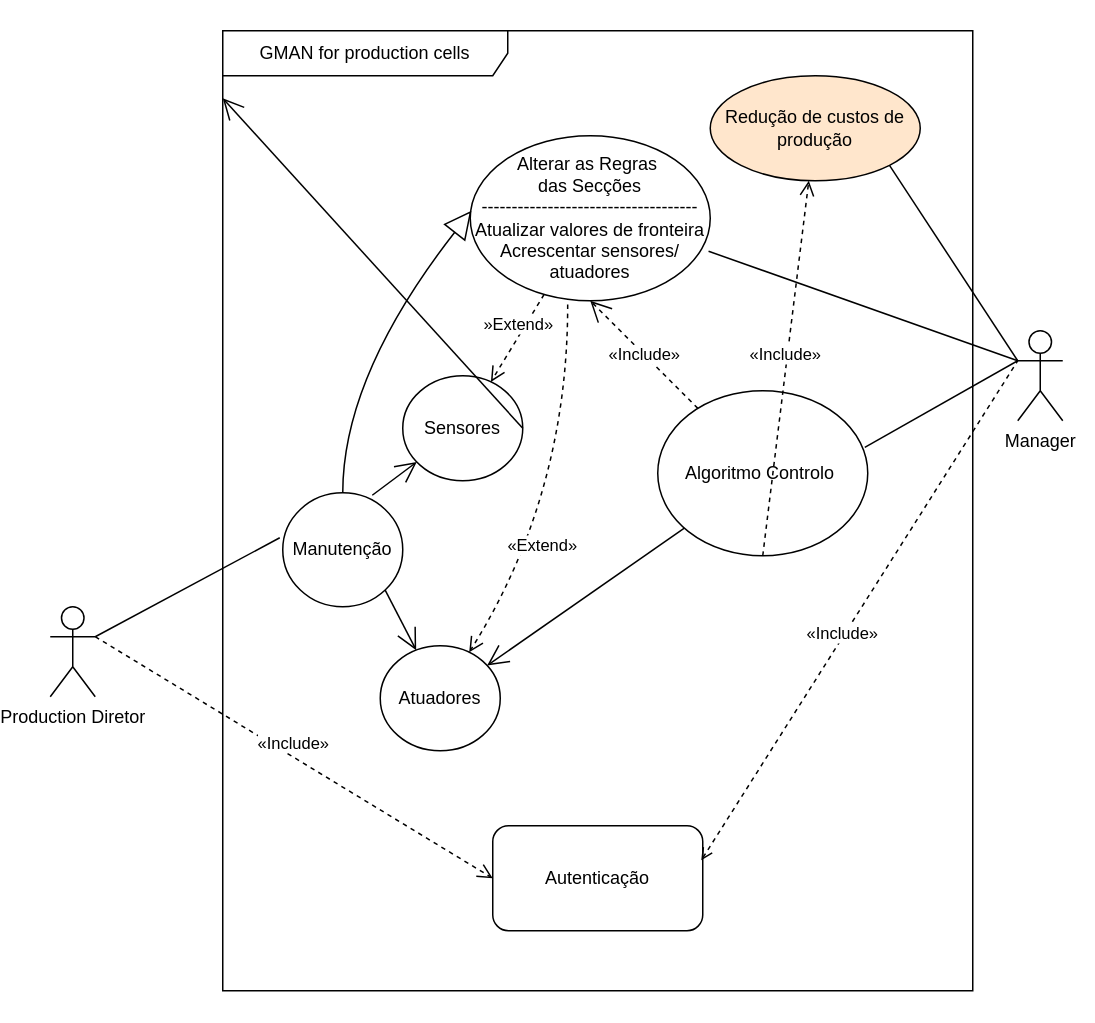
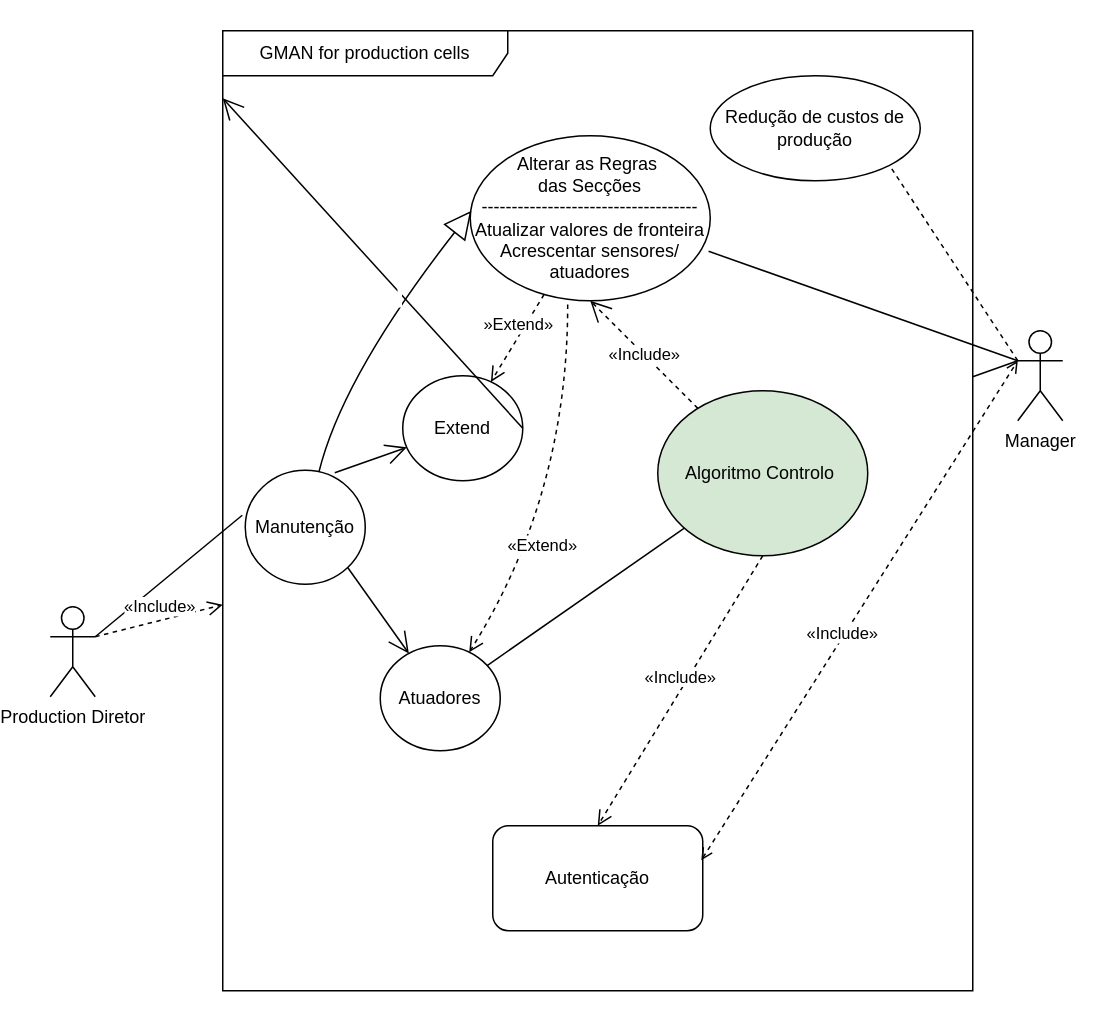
(815, 128) -> (815, 128)
(930, 227) -> (930, 227)
(1015, 366) -> (1014, 366)
(785, 371) -> (681, 689)
(937, 406) -> (993, 370)
(463, 428) -> (463, 428)
(763, 473) -> (763, 473)
(343, 550) -> (305, 527)
(493, 661) -> (492, 662)
(293, 757) -> (137, 626)
